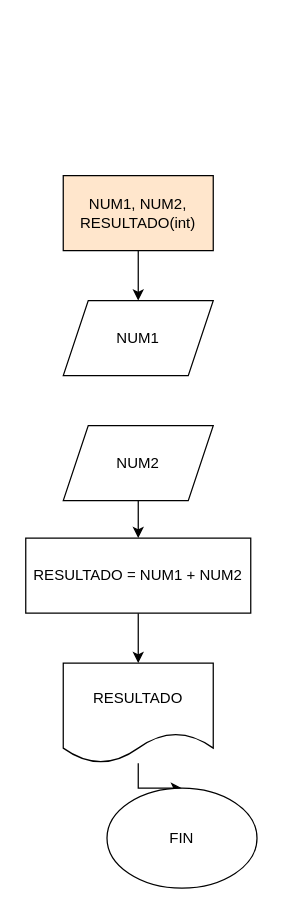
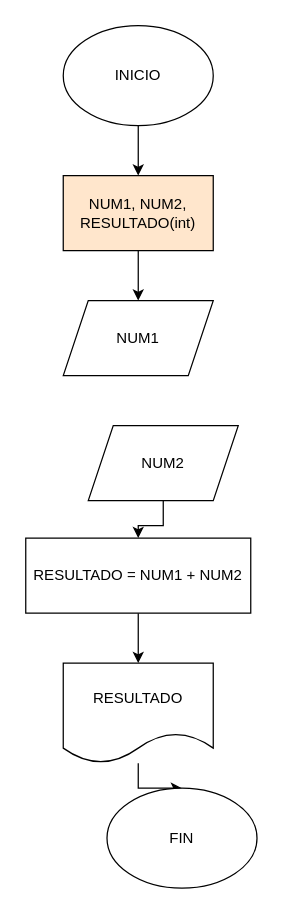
none -> (138, 76)
none -> (138, 147)
(138, 463) -> (163, 463)
